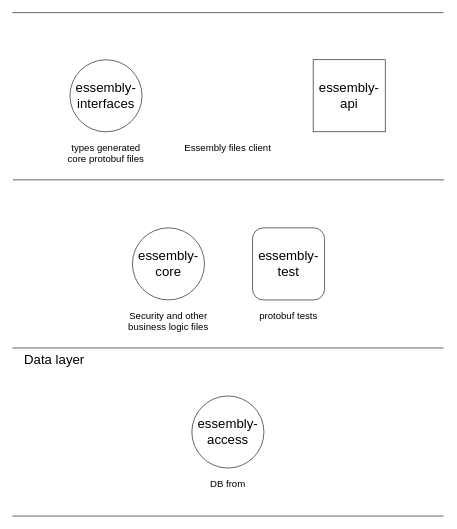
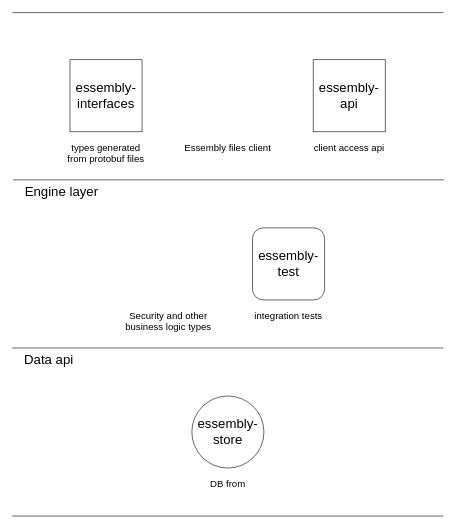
(106, 96) -> (106, 96)
none -> (349, 150)
(106, 153) -> (106, 153)
none -> (72, 192)
(168, 264) -> none
(288, 316) -> (288, 316)
(168, 327) -> (168, 327)
(58, 360) -> (50, 360)
(228, 432) -> (228, 432)
